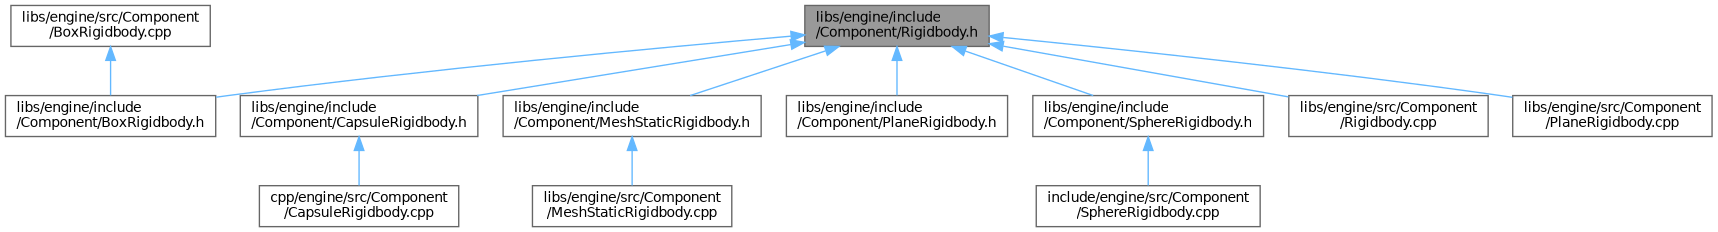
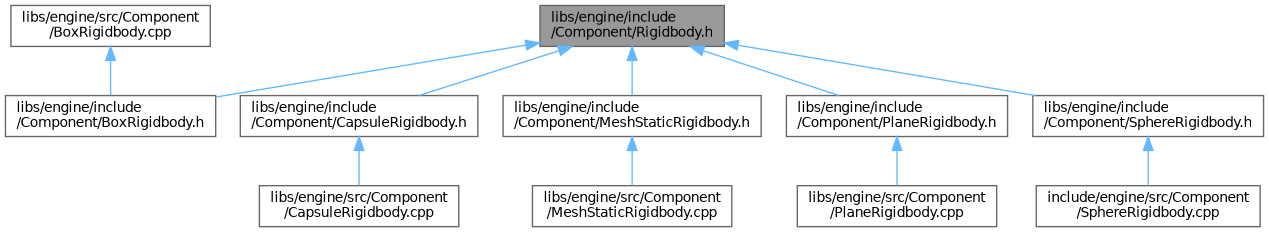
(1258, 65) -> (897, 168)
(1388, 116) -> none
(359, 206) -> (359, 206)
